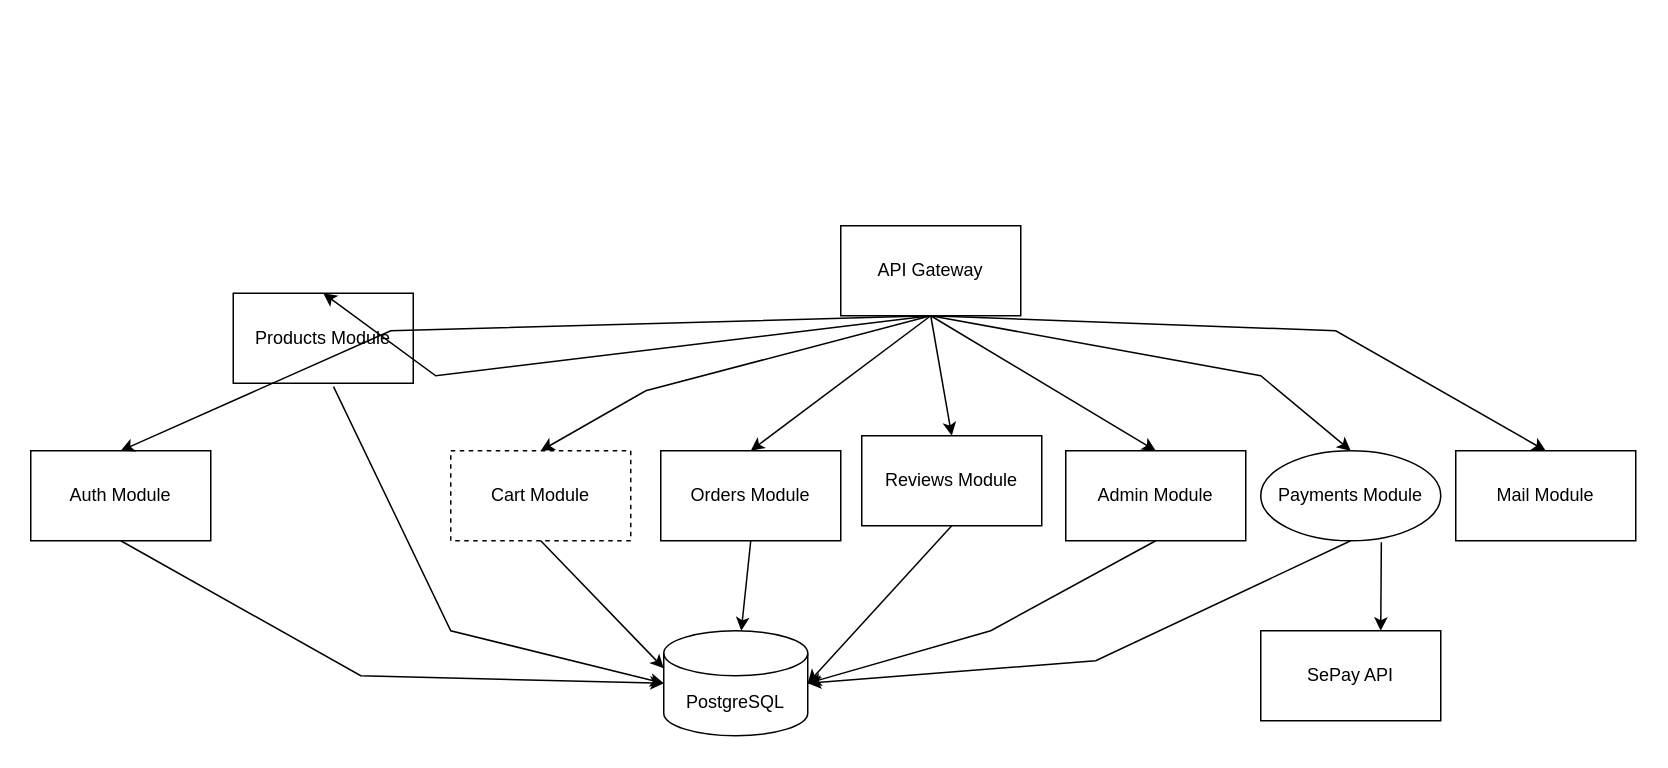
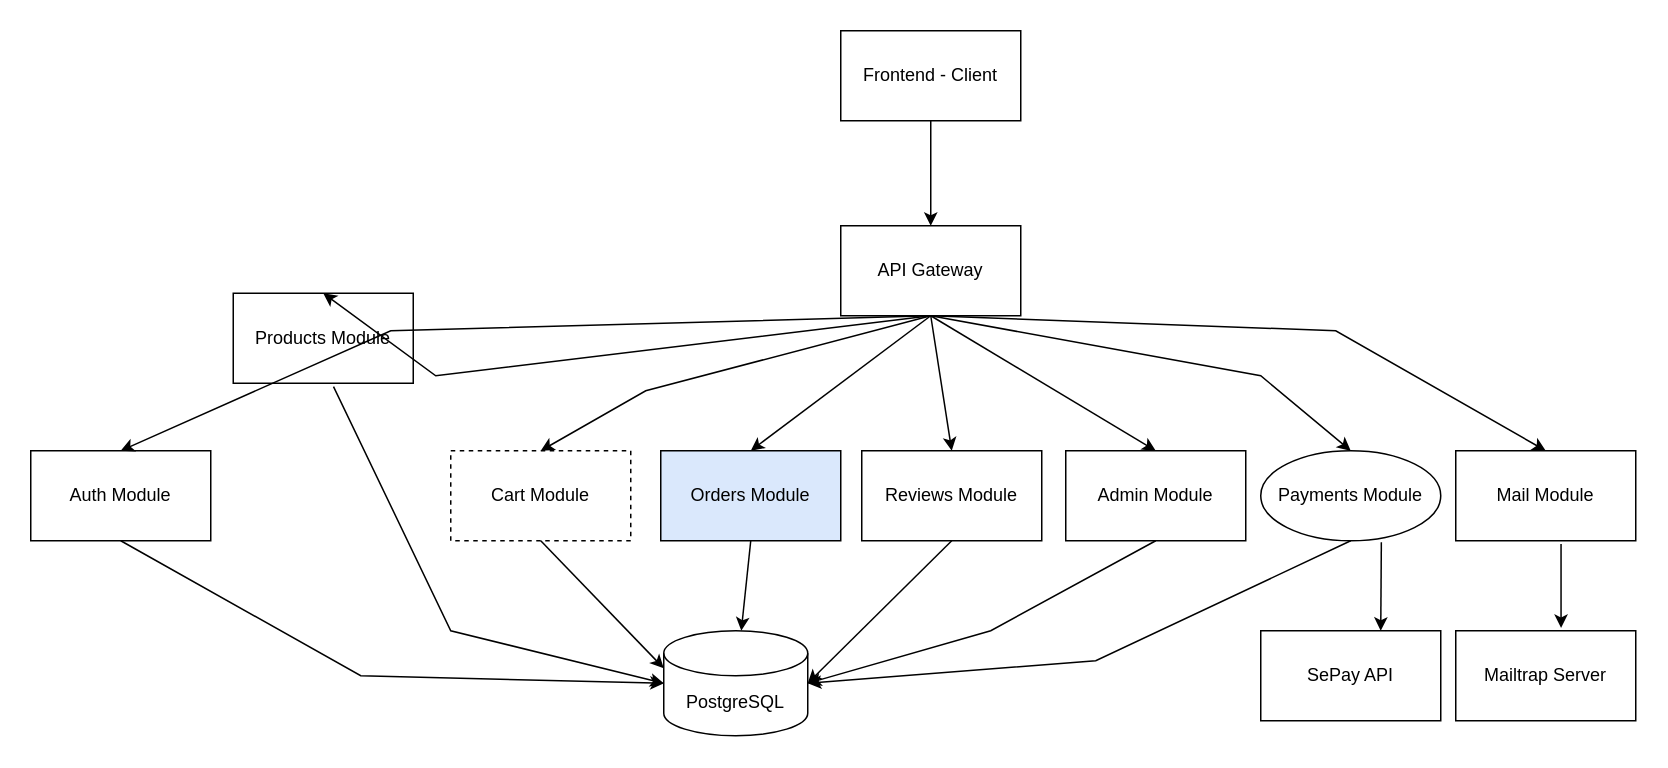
none -> (931, 76)
none -> (931, 168)
(952, 481) -> (952, 496)
(751, 496) -> (751, 496)
none -> (1561, 581)
none -> (1546, 676)
